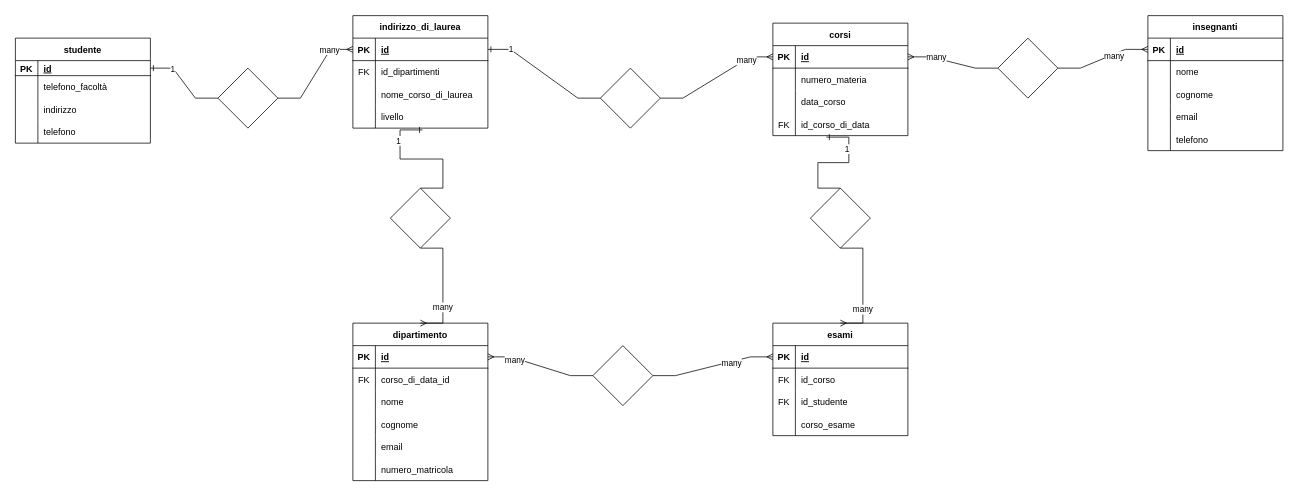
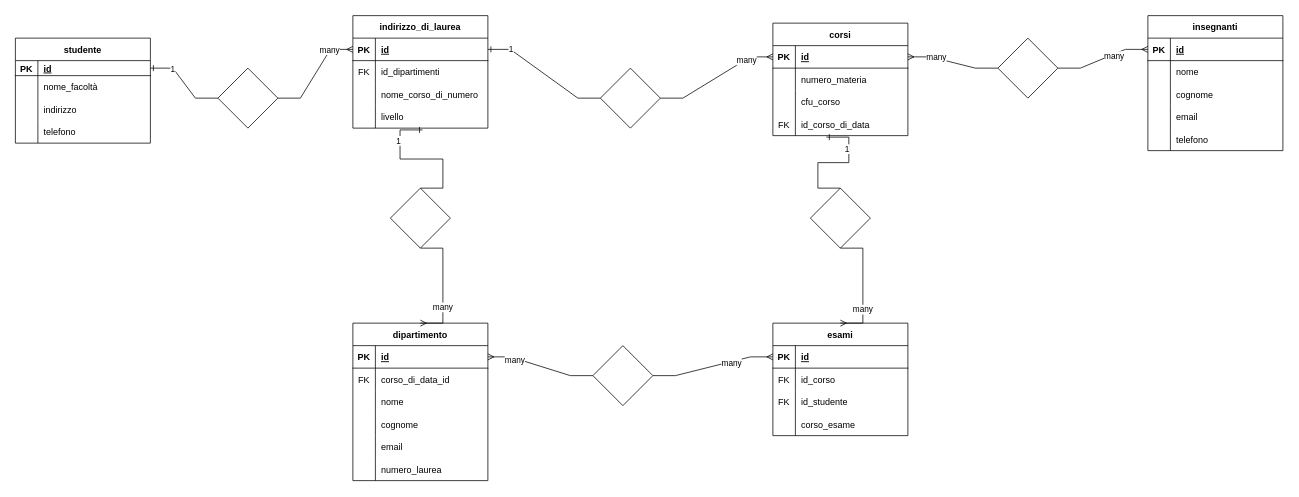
(81, 87) -> (73, 87)
(429, 95) -> (430, 95)
(826, 102) -> (824, 102)
(419, 470) -> (413, 470)
